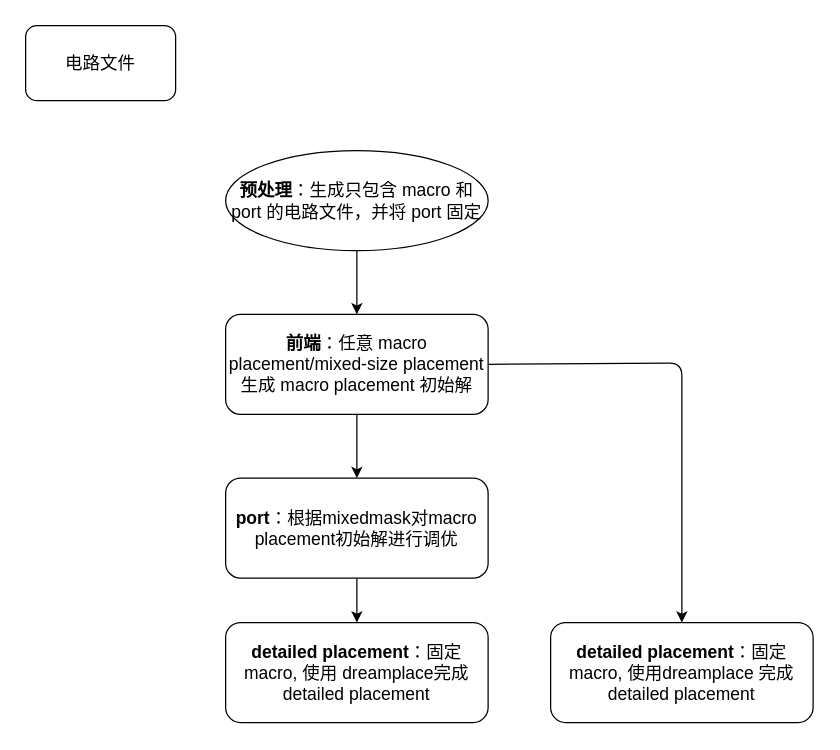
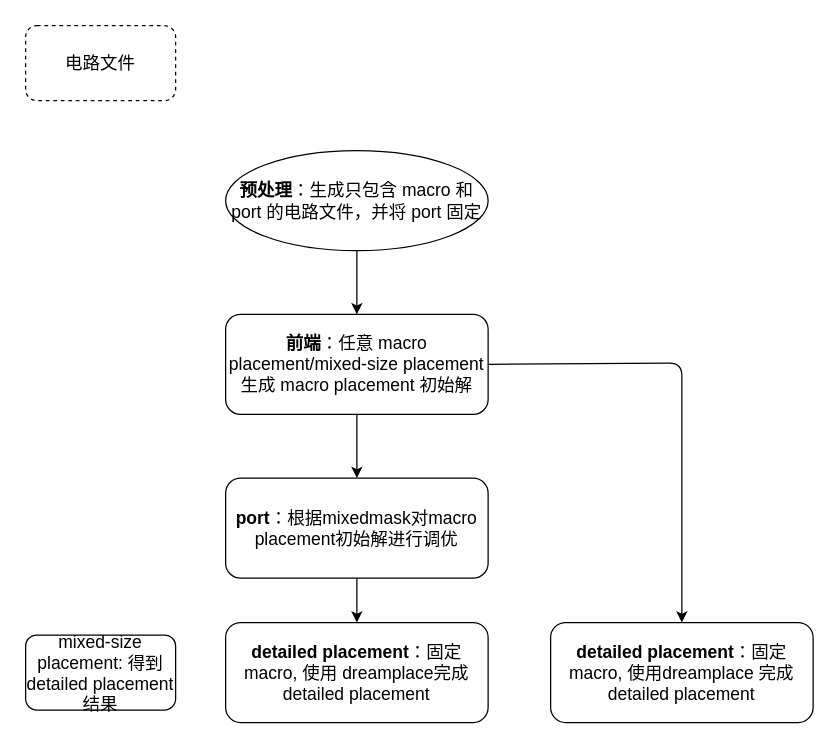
(101, 63) -> (101, 63)
none -> (101, 673)
